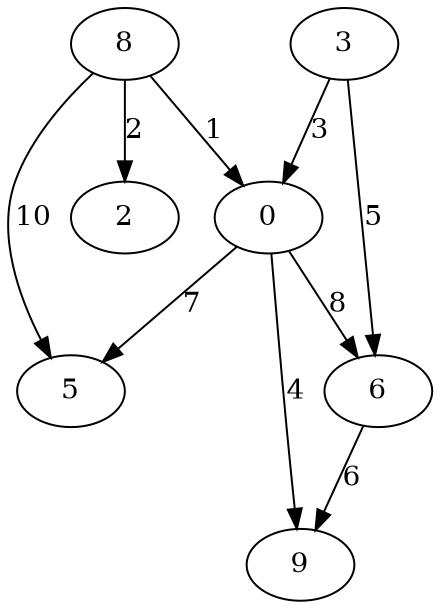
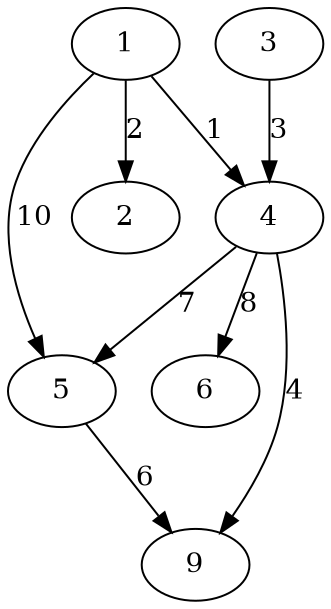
(125, 44) -> (126, 44)
(360, 207) -> none
(269, 218) -> (269, 218)
(344, 469) -> (122, 470)
